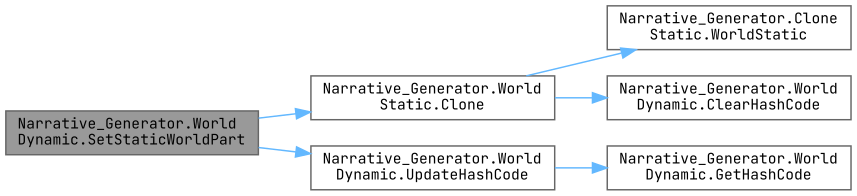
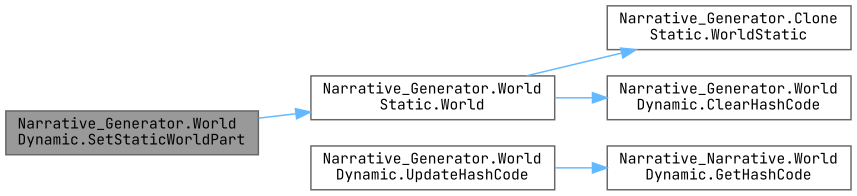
(433, 98) -> (433, 98)
(277, 150) -> none
(729, 168) -> (729, 168)
